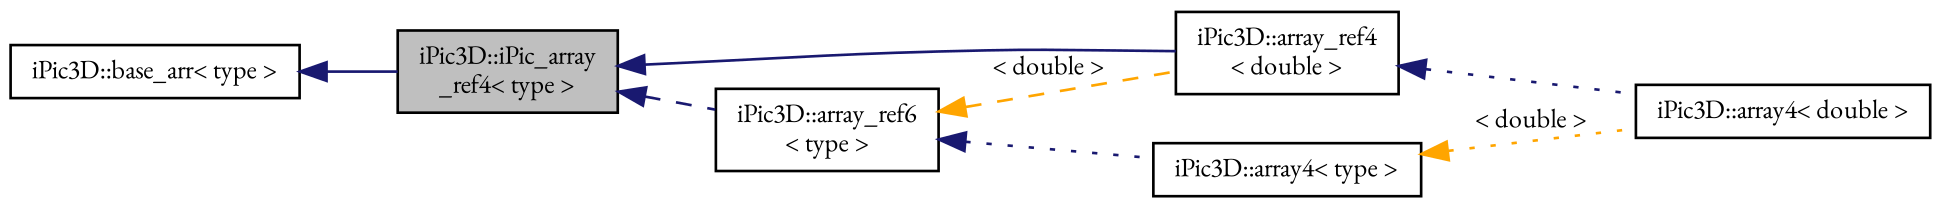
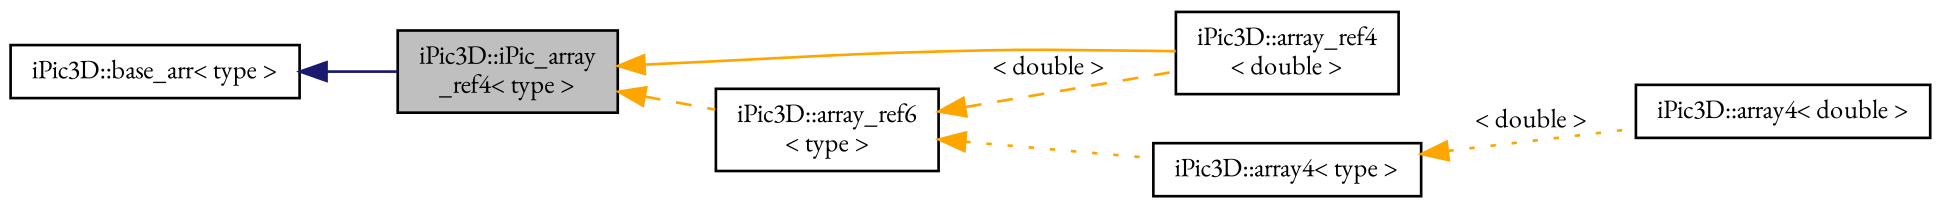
(910, 52) -> (910, 52)
(1531, 82) -> none
(680, 103) -> (680, 103)
(1059, 150) -> (1059, 150)
